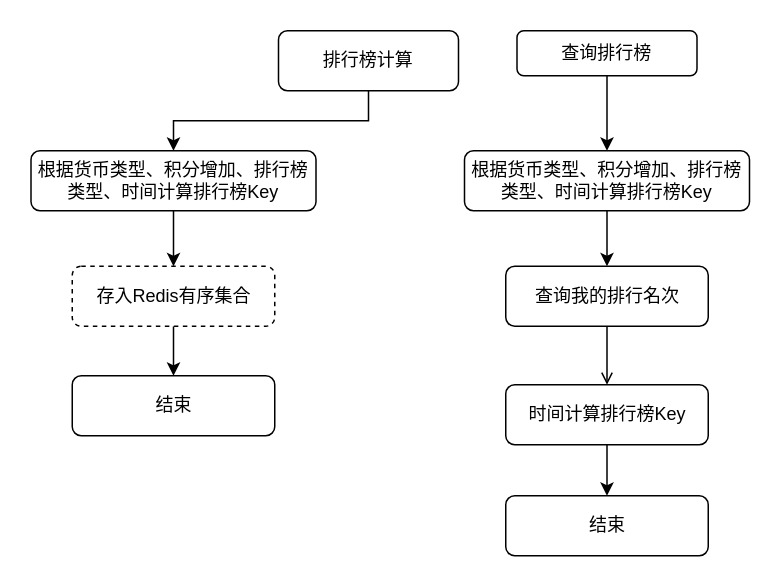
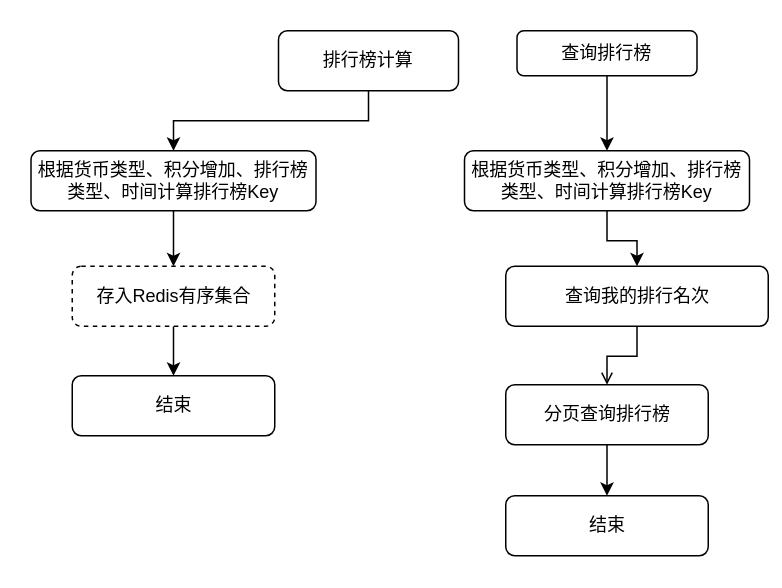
(607, 296) -> (637, 296)
(608, 415) -> (608, 415)
